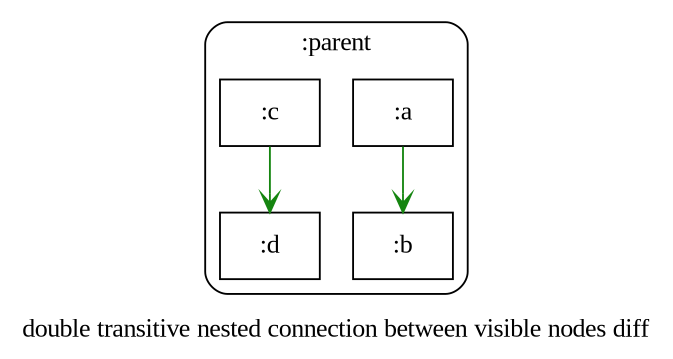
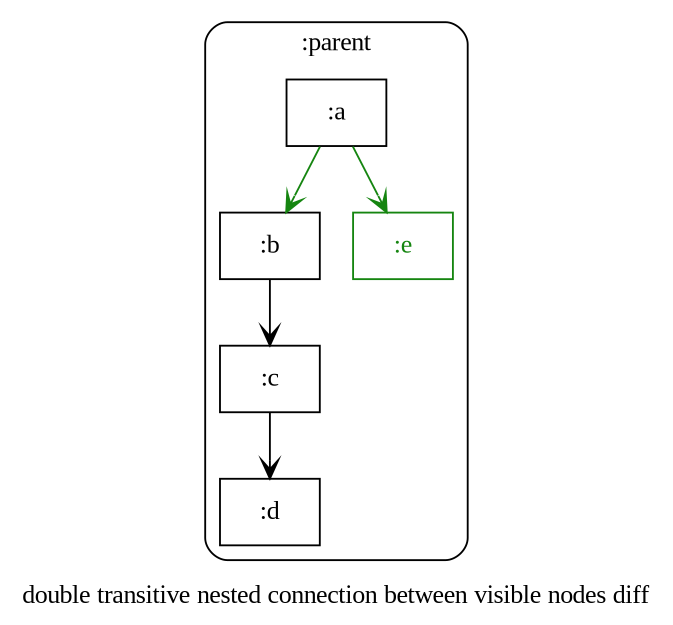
(270, 170) -> (270, 436)
none -> (403, 246)
none -> (270, 303)
